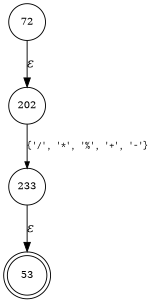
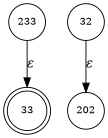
(27, 22) -> (86, 22)
(27, 143) -> none
(27, 275) -> (27, 111)
